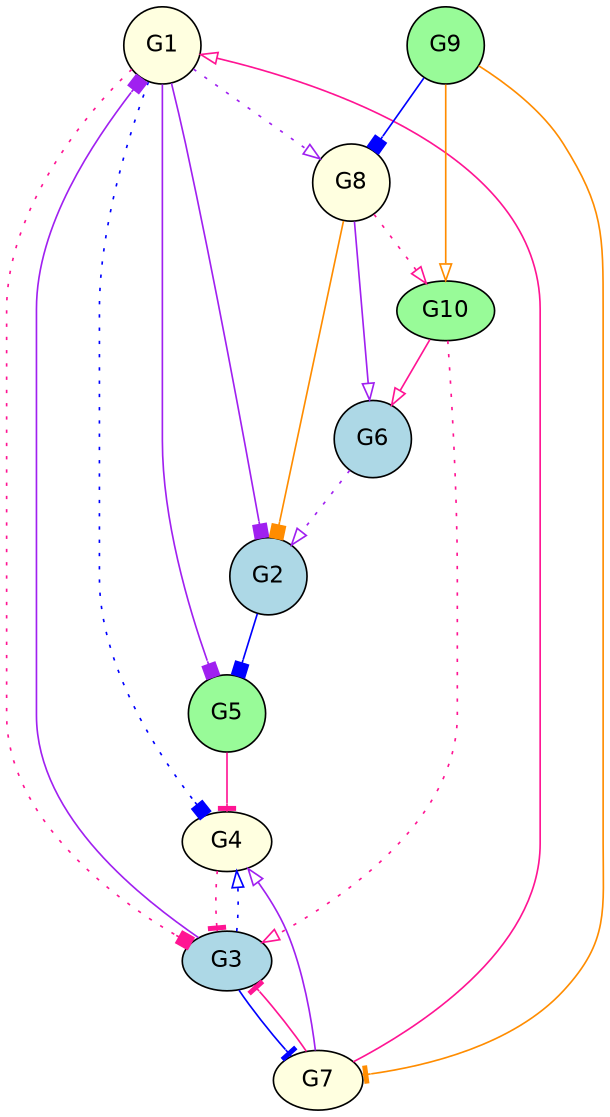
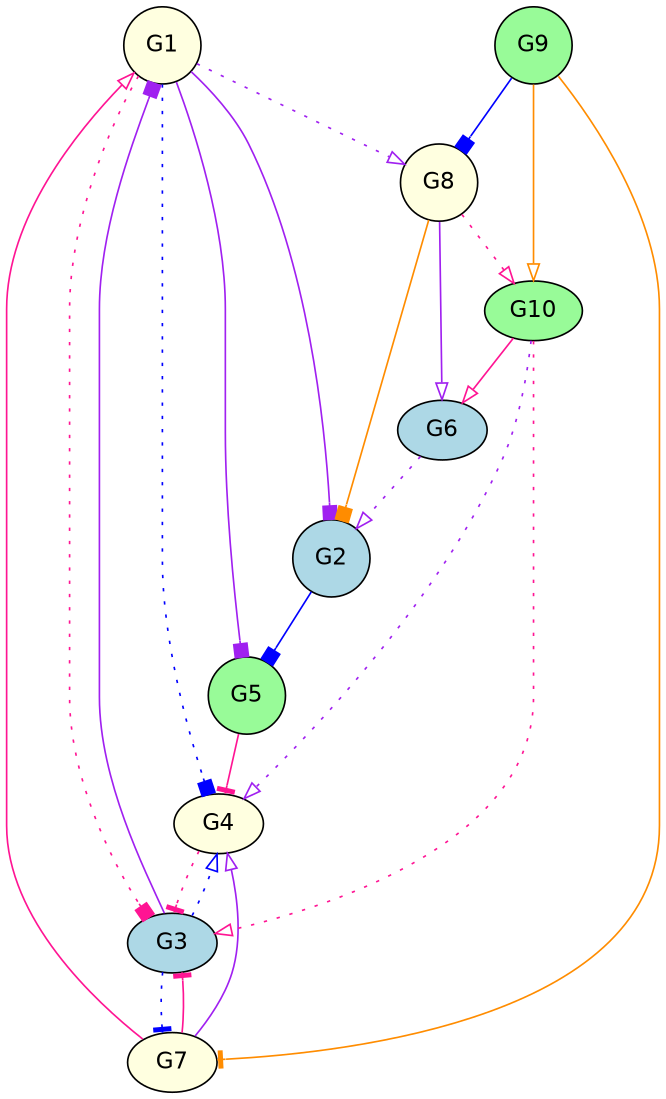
(373, 439) -> (442, 430)
none -> (430, 584)
(261, 1021) -> (161, 998)
